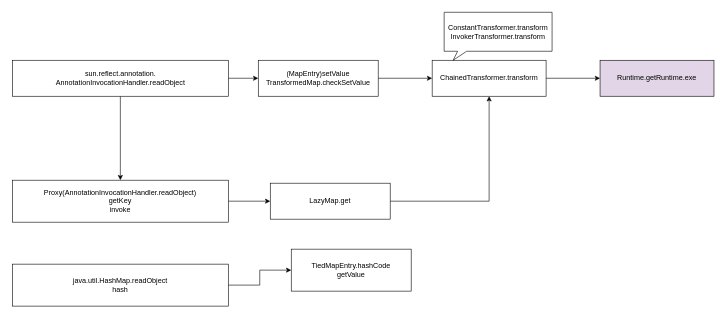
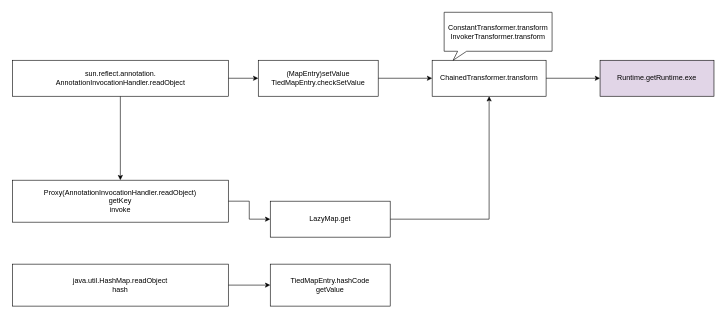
(318, 78) -> (318, 78)
(330, 201) -> (330, 219)
(351, 270) -> (330, 285)
